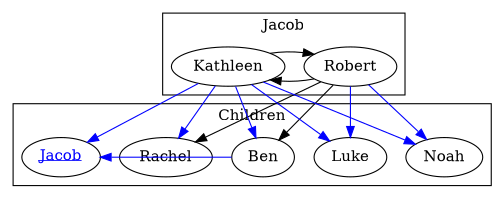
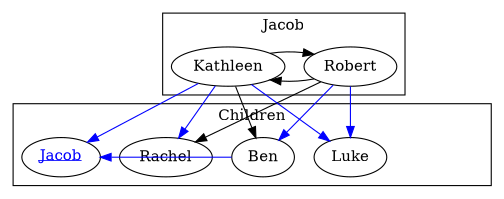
(244, 107) -> (244, 107)
(308, 111) -> (308, 111)
(444, 157) -> none
